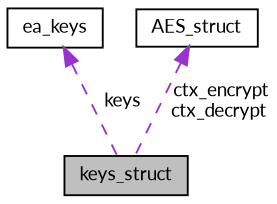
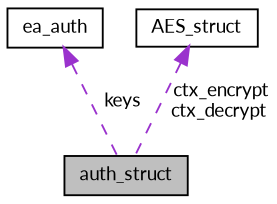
(55, 28) -> (55, 28)
(126, 176) -> (126, 176)
